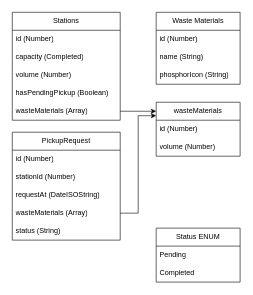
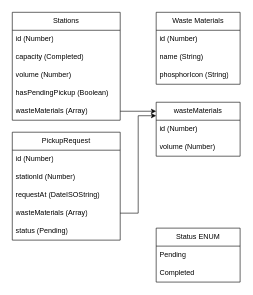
(44, 231) -> (46, 231)
